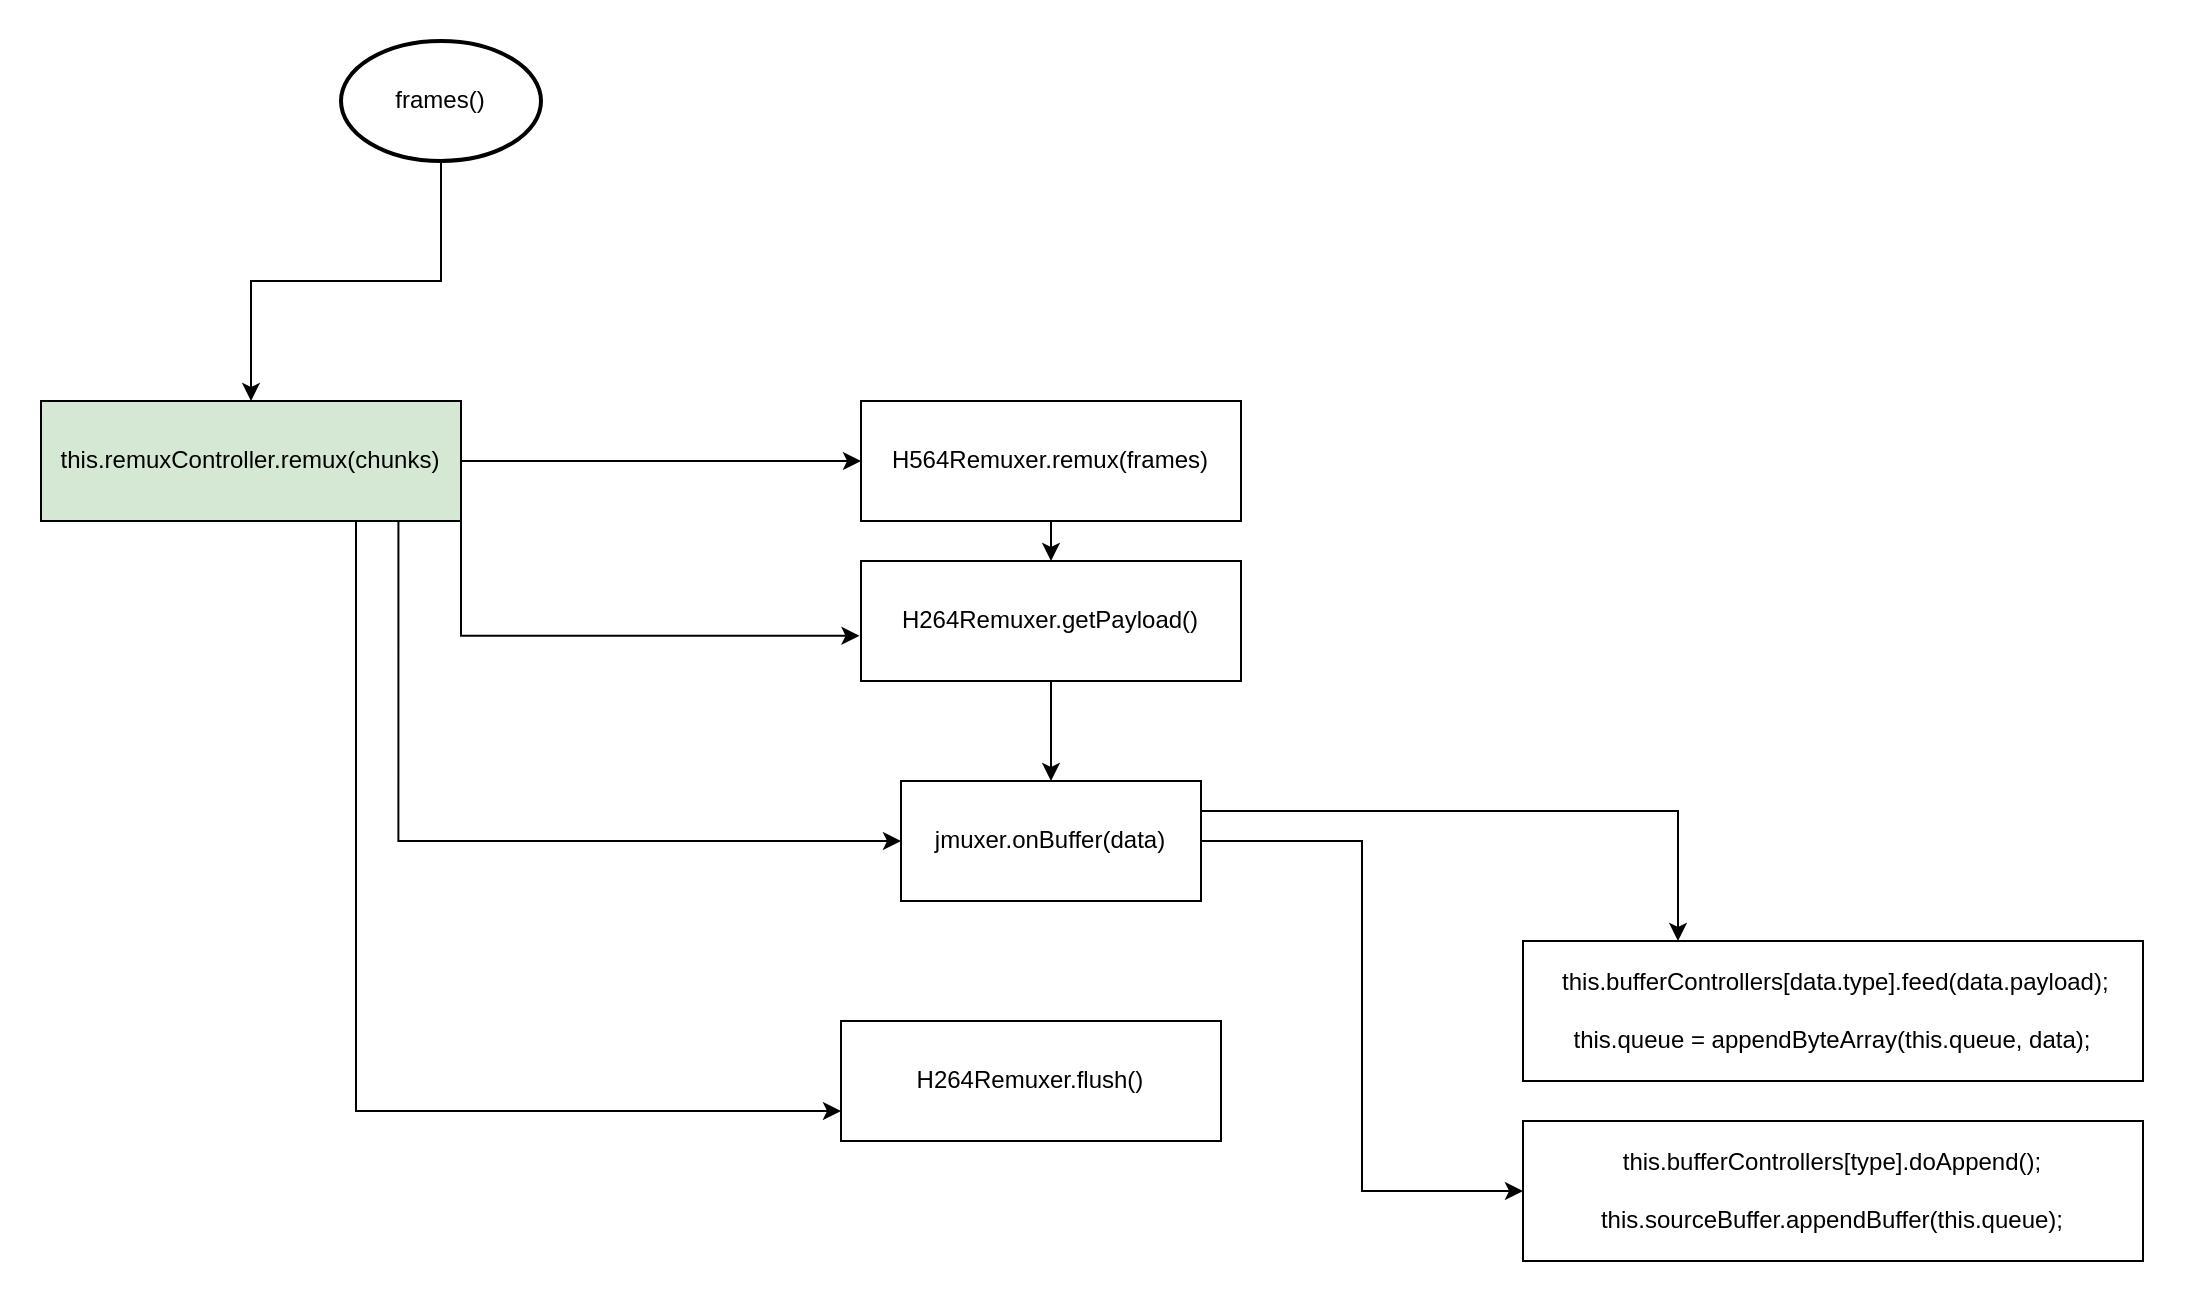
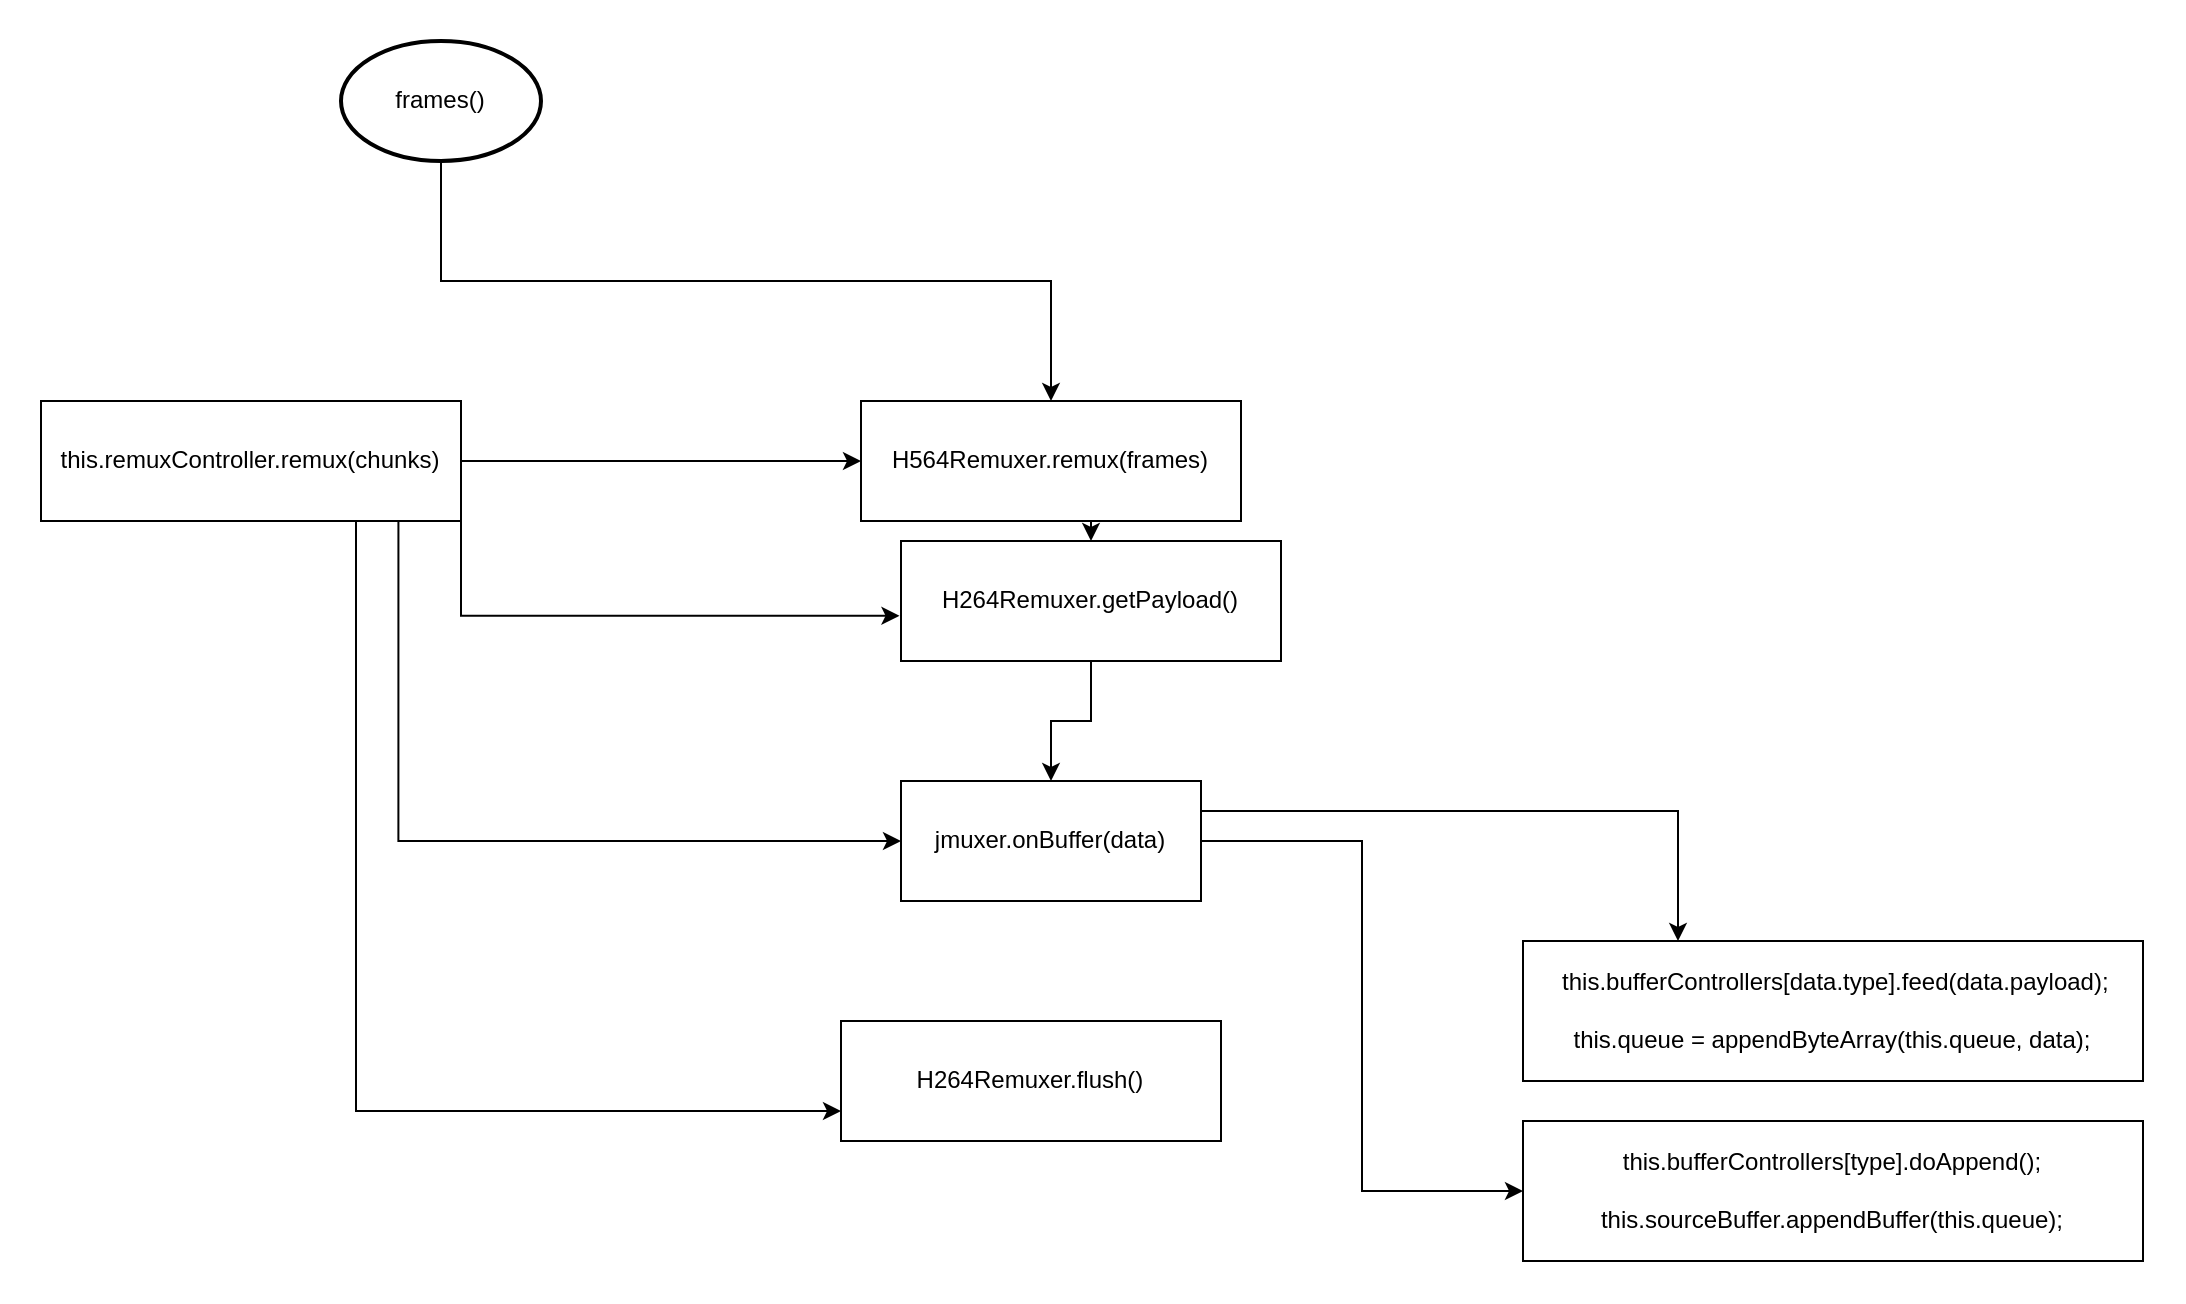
(294, 281) -> (798, 281)
(251, 461) -> (251, 461)
(1051, 621) -> (1091, 601)
